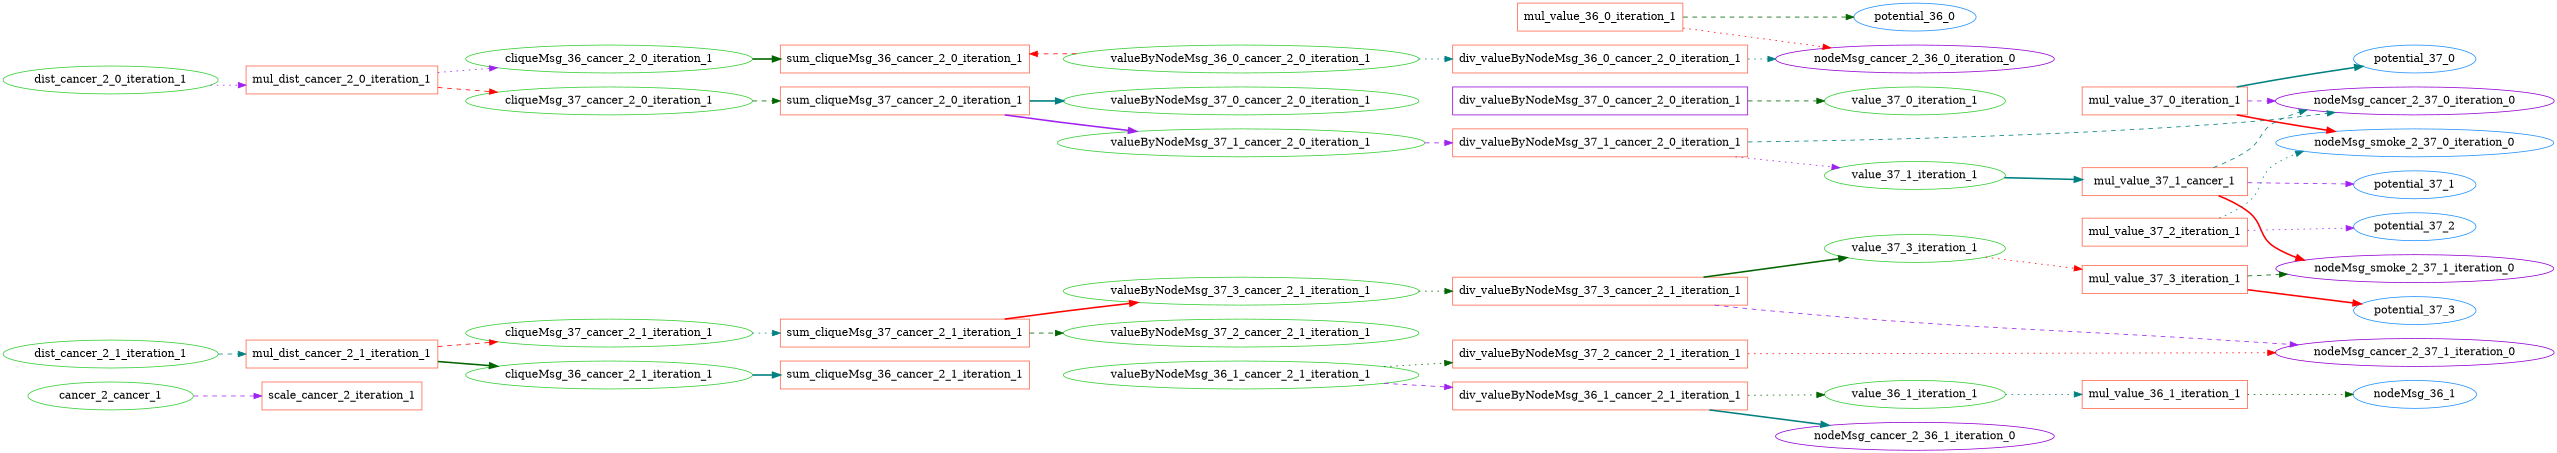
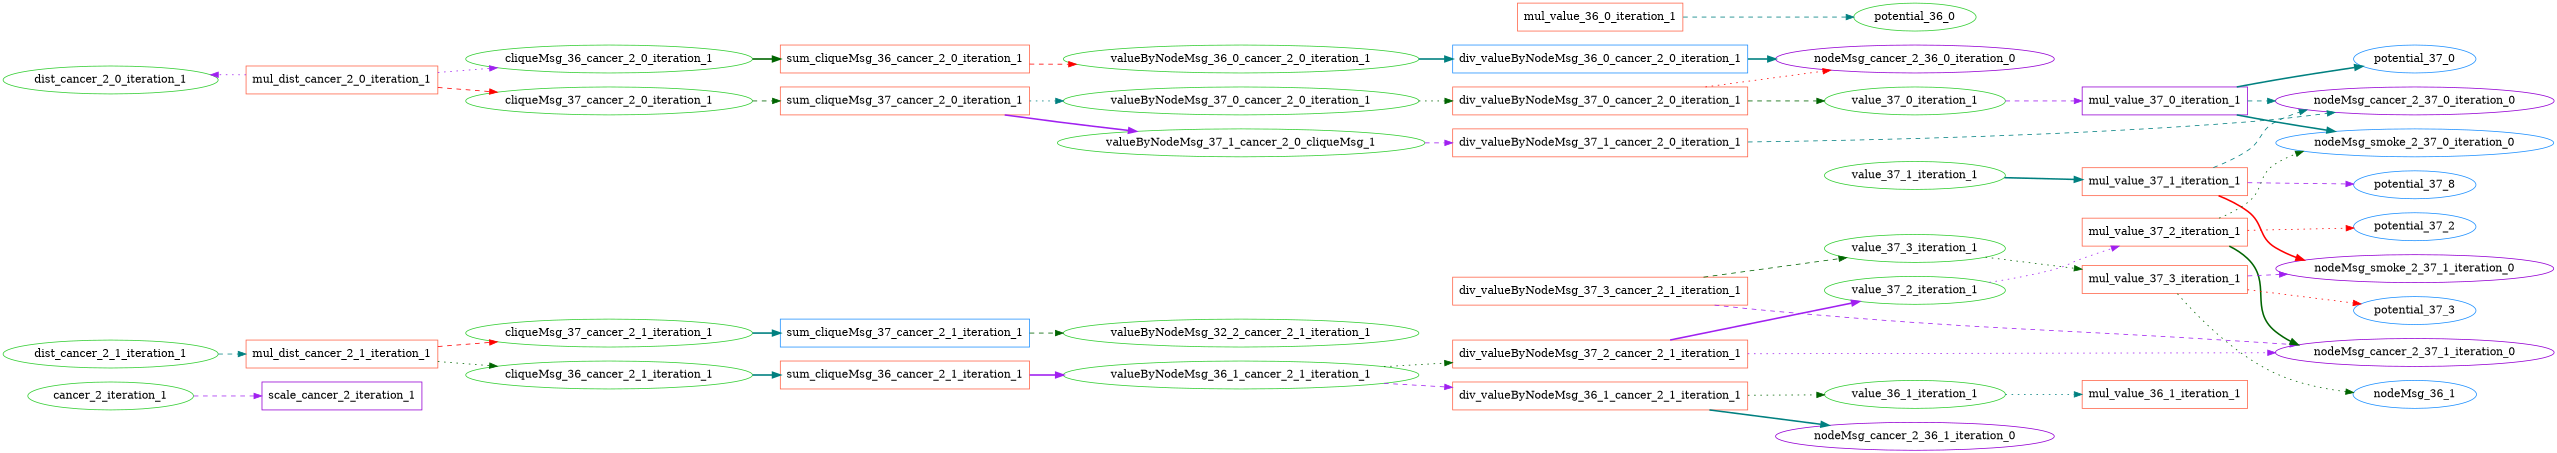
(1765, 17) -> (1765, 17)
(1915, 17) -> (1915, 17)
(1753, 37) -> (1764, 79)
(1057, 54) -> (1049, 64)
(1432, 59) -> (1432, 59)
(1600, 59) -> (1600, 59)
(1758, 59) -> (1758, 59)
(224, 85) -> (232, 75)
(1043, 101) -> (1043, 101)
none -> (1432, 101)
(1600, 101) -> (1600, 101)
none -> (2040, 101)
(2165, 101) -> (2165, 101)
(2258, 101) -> (2258, 101)
(2284, 123) -> (2284, 123)
(1241, 143) -> (1241, 143)
(1784, 162) -> none
(2165, 182) -> (2165, 182)
(2415, 185) -> (2415, 185)
(2258, 190) -> (2258, 190)
(2297, 229) -> (2297, 229)
(2030, 263) -> (2030, 263)
(1771, 268) -> (1771, 268)
(2263, 275) -> (2263, 275)
none -> (1915, 290)
(1241, 291) -> none
(2300, 296) -> (2300, 296)
none -> (2261, 297)
(763, 333) -> (763, 333)
(905, 333) -> (905, 333)
(1241, 333) -> (1241, 333)
(2008, 353) -> (2008, 353)
(464, 364) -> (464, 364)
none -> (1043, 375)
(2296, 394) -> (2252, 360)
(111, 396) -> (111, 396)
(342, 396) -> (342, 396)
